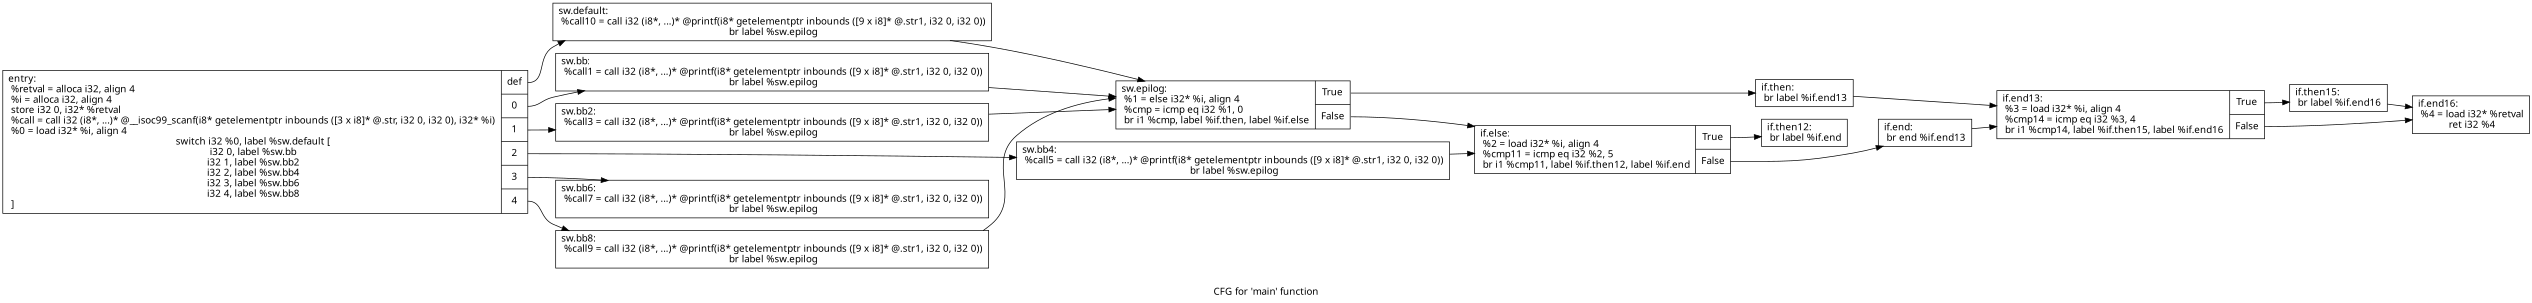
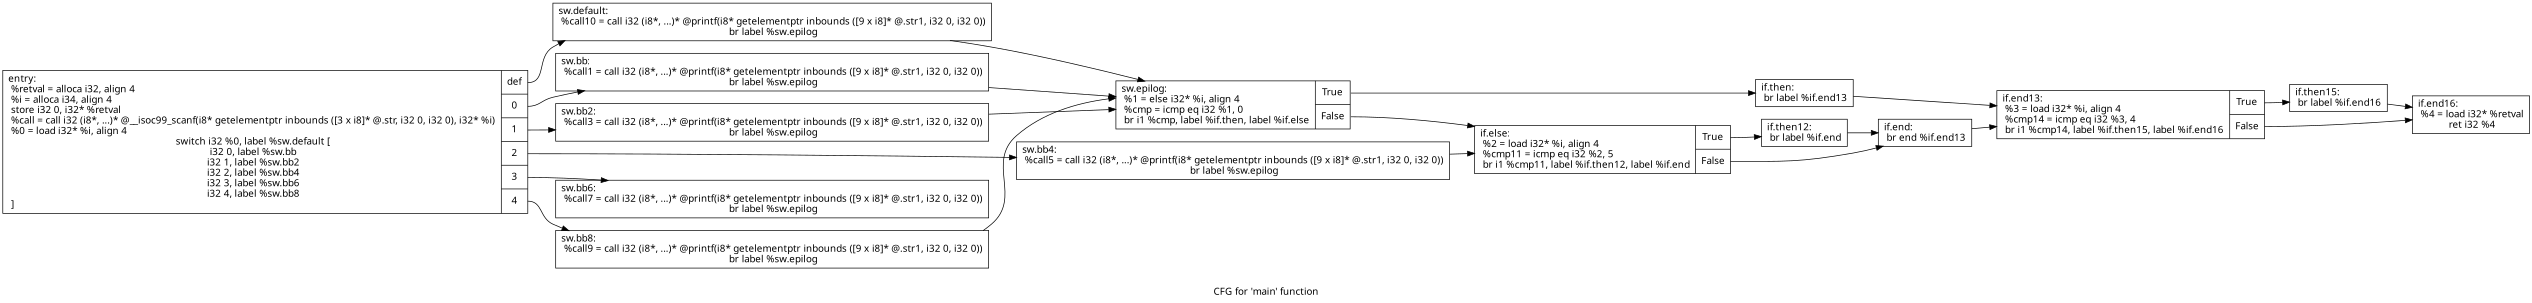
(60, 100) -> (60, 100)
none -> (1859, 133)
